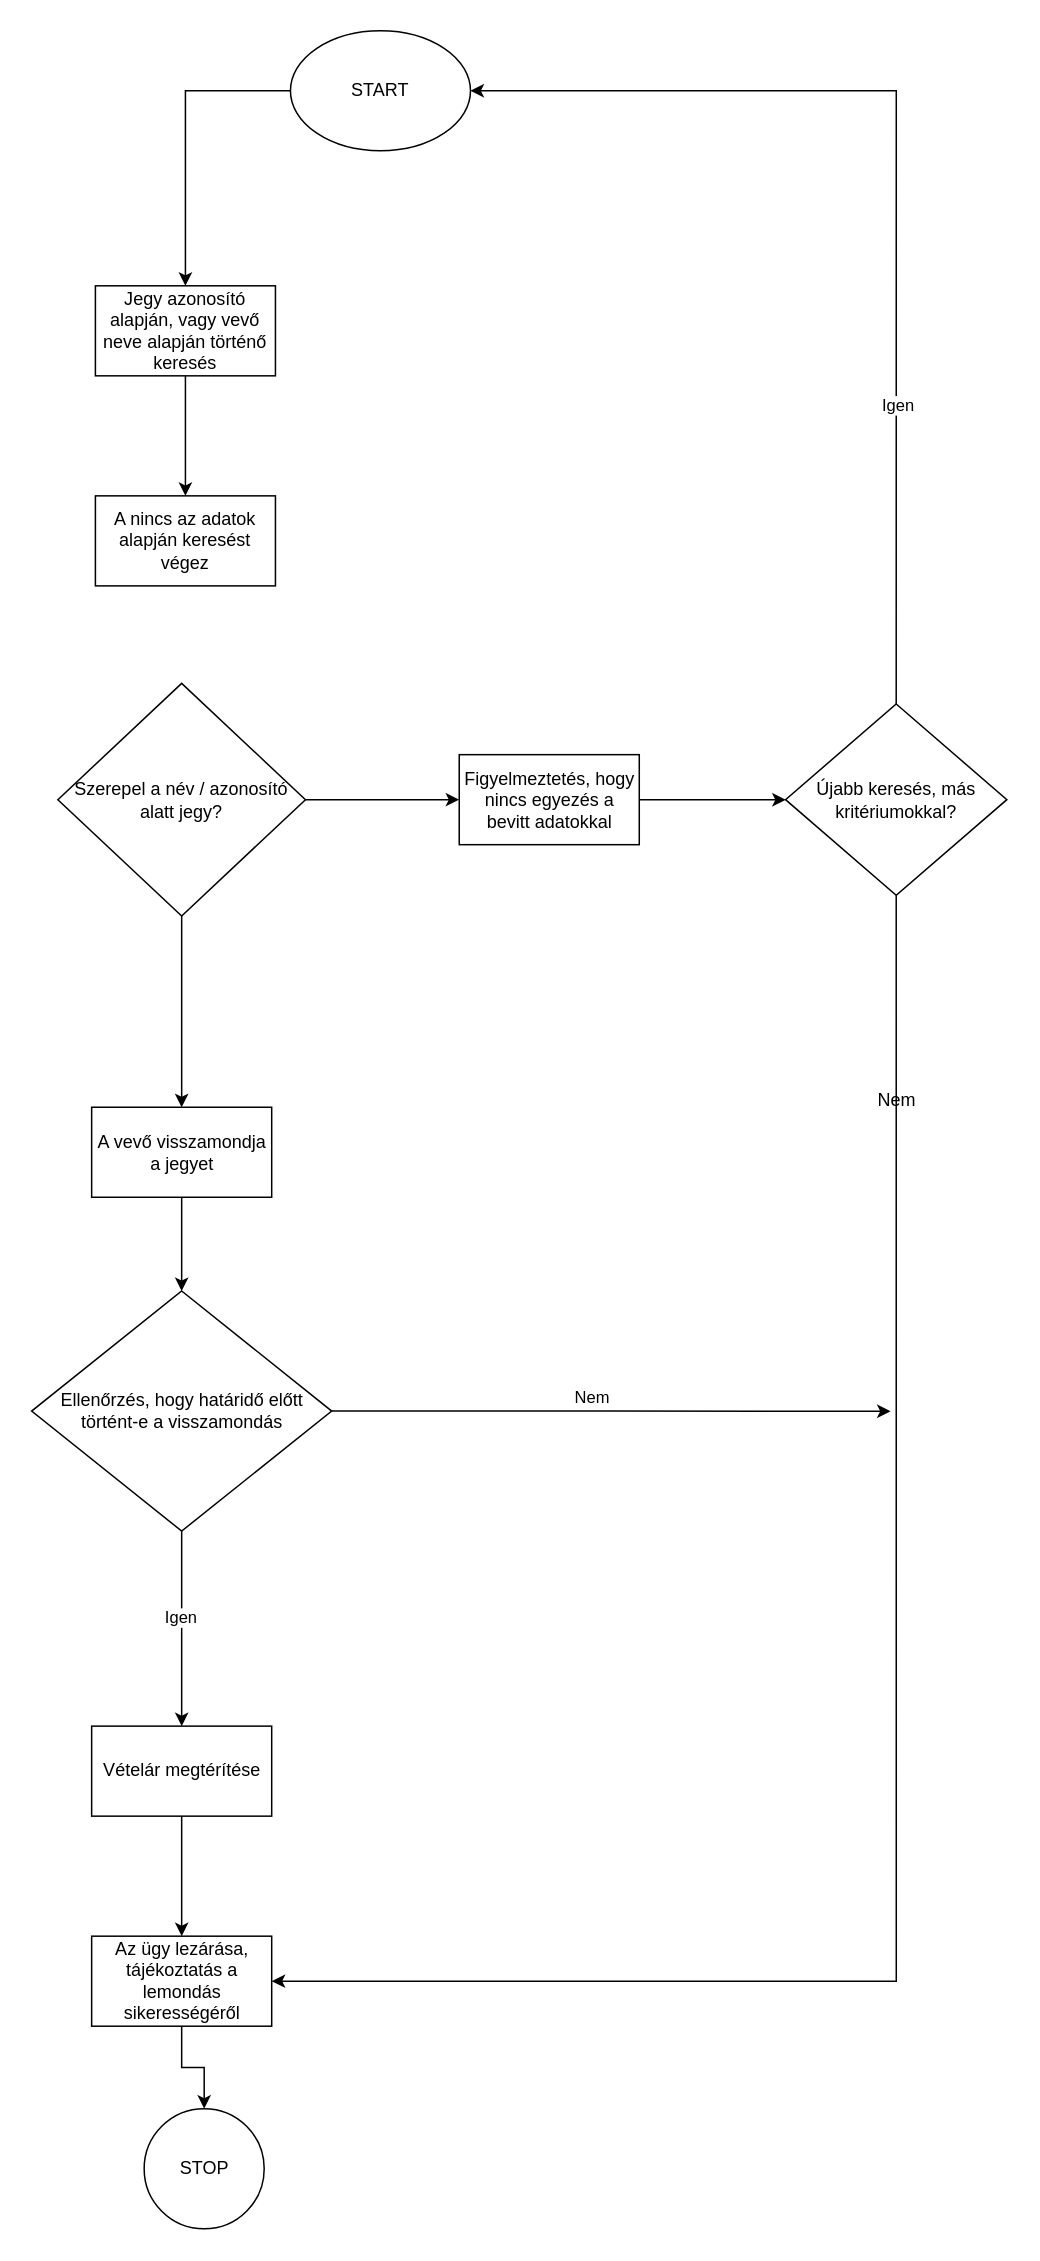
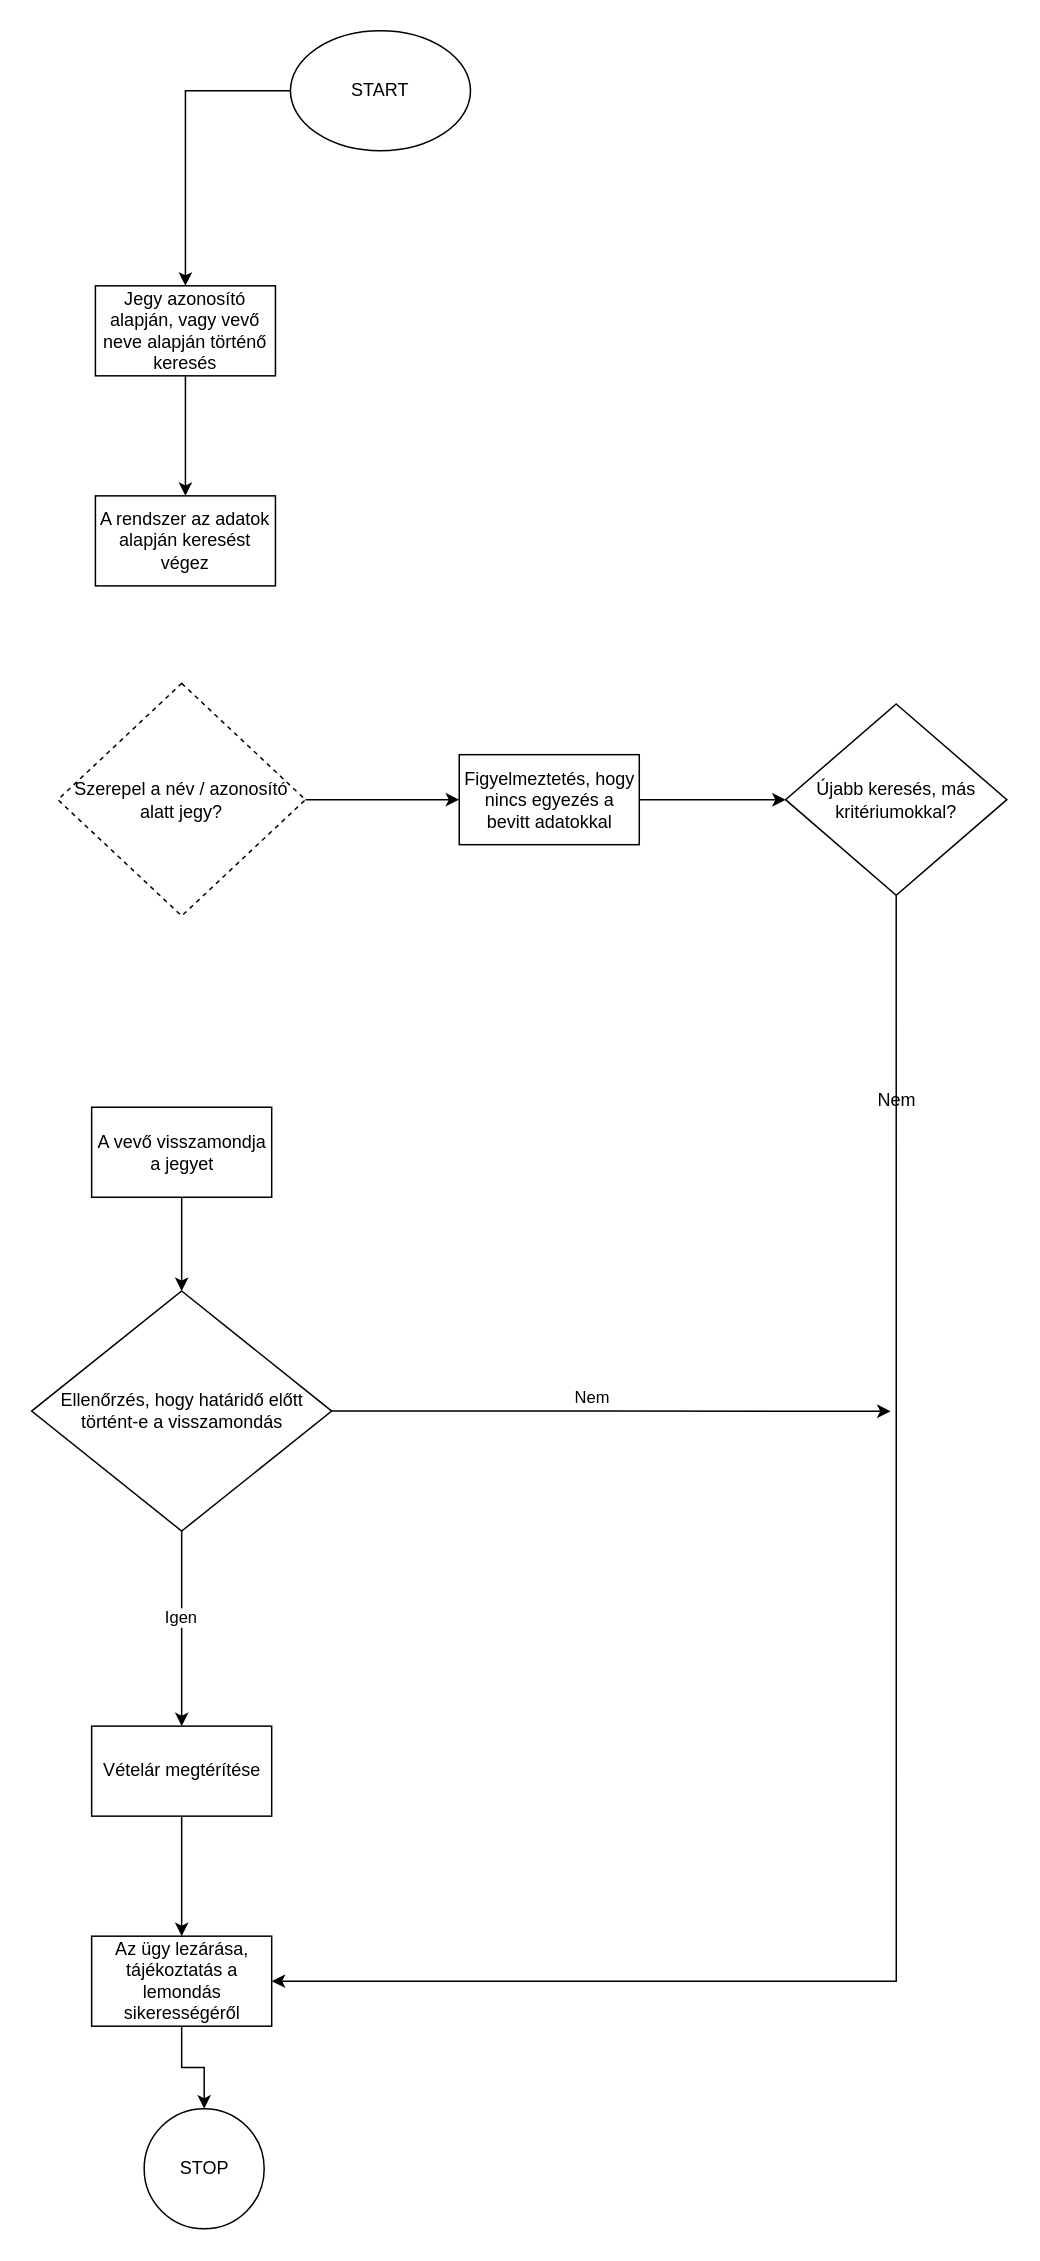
(896, 190) -> none
(185, 541) -> (185, 541)
(182, 800) -> (182, 800)
(182, 1006) -> none
